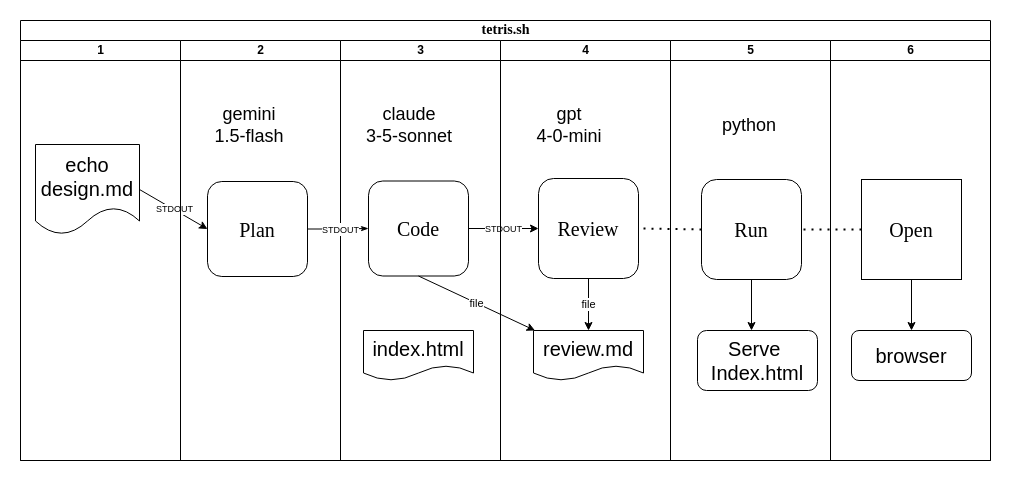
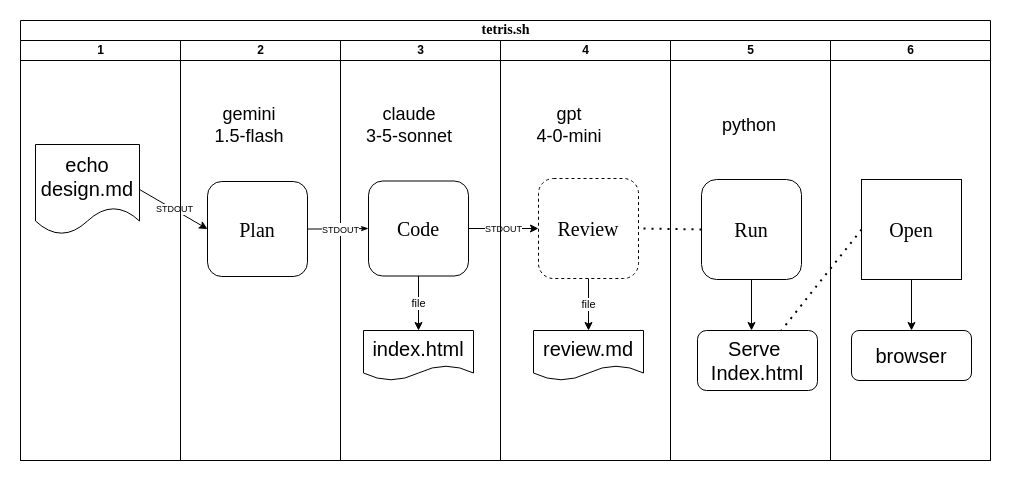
(589, 229) -> (589, 229)
(834, 230) -> (821, 280)
(474, 302) -> (419, 300)
